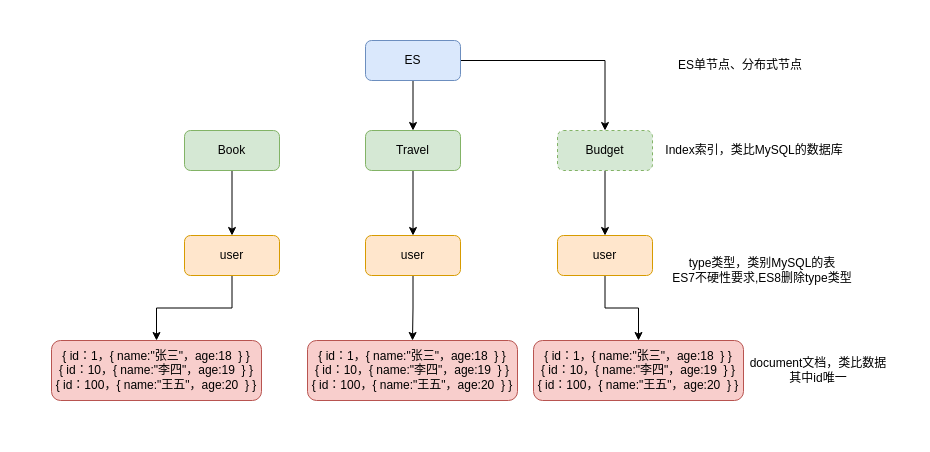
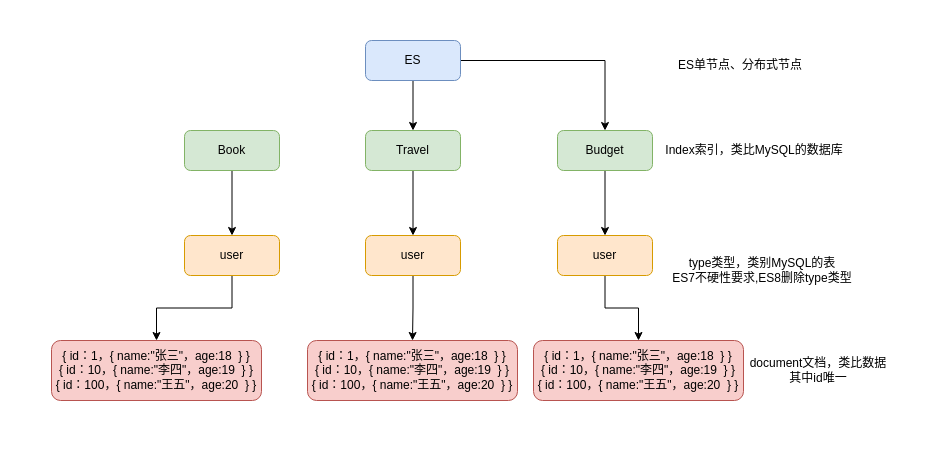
(605, 151) -> (605, 151)
